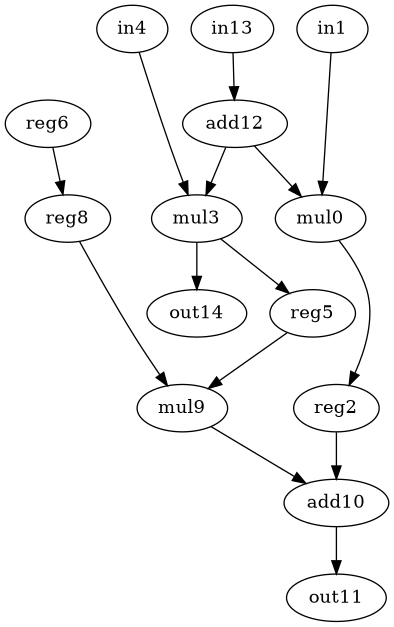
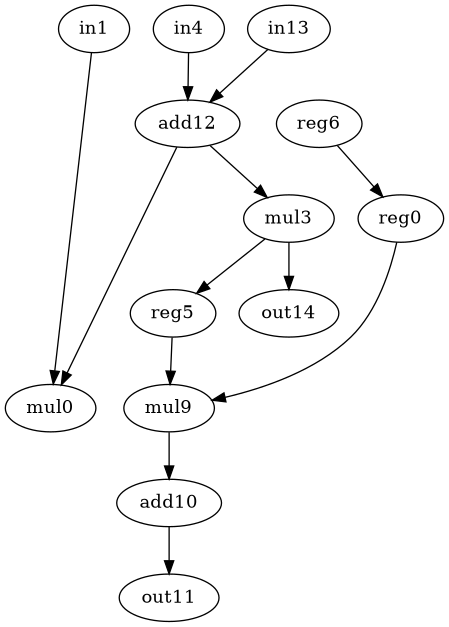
(160, 118) -> (188, 70)
(68, 219) -> (401, 219)
(336, 408) -> none
